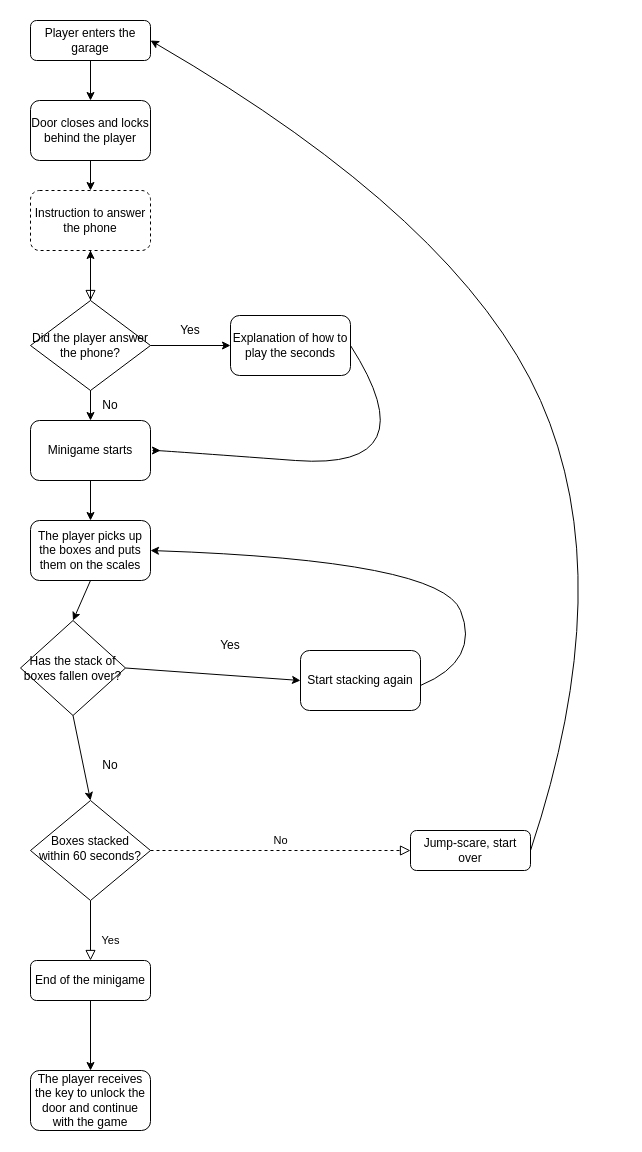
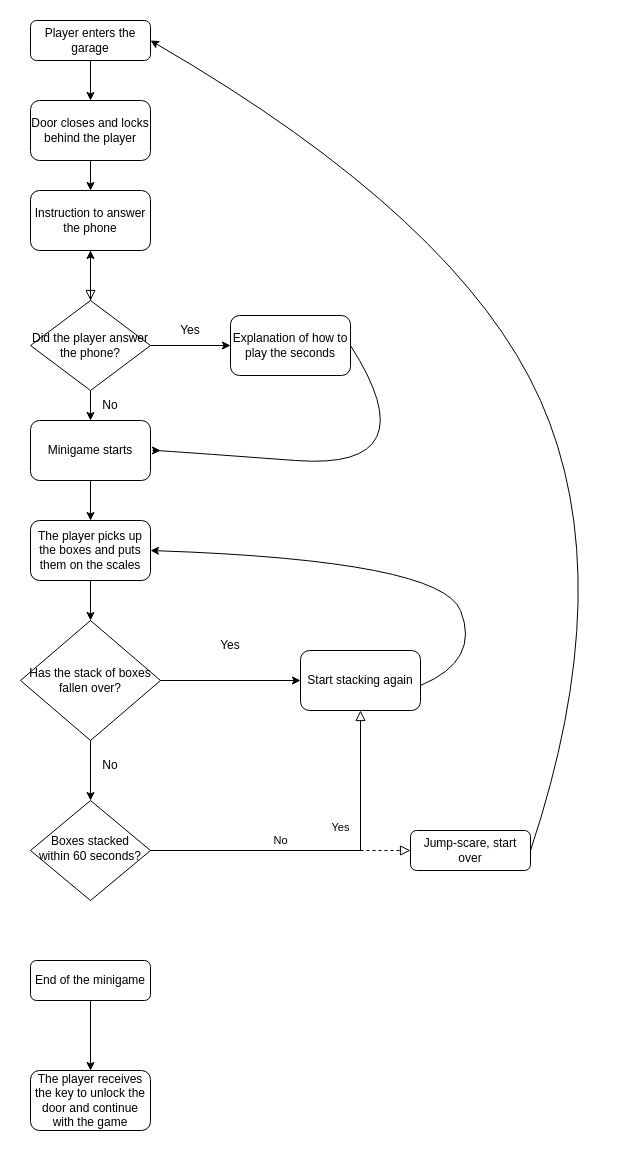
(91, 221) -> (91, 221)
(73, 668) -> (91, 681)
(91, 925) -> (361, 785)
